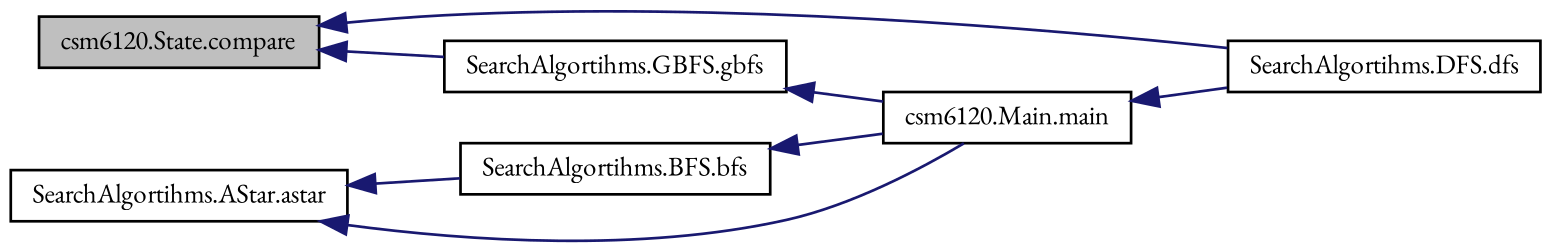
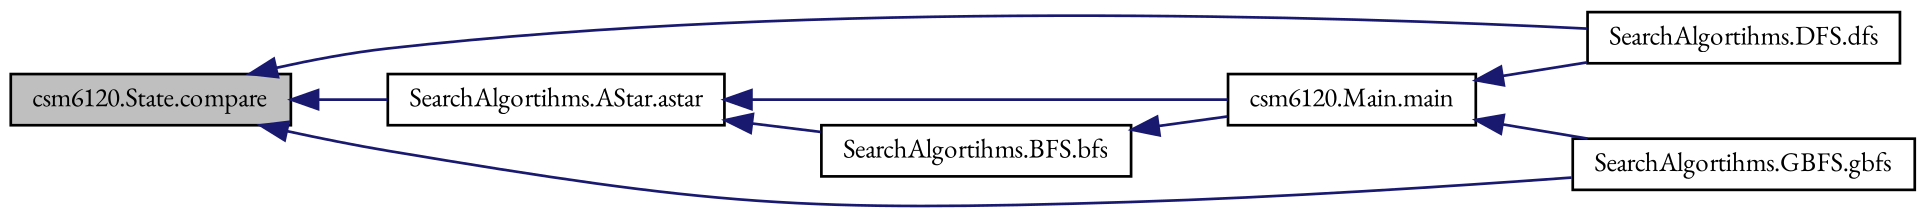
(848, 97) -> (1545, 132)
none -> (353, 100)
